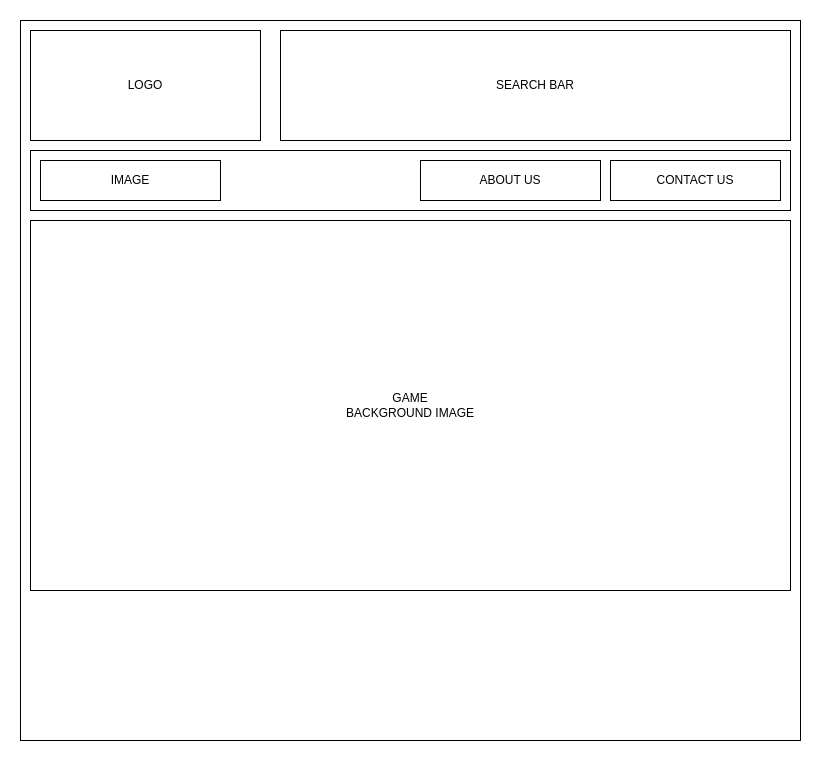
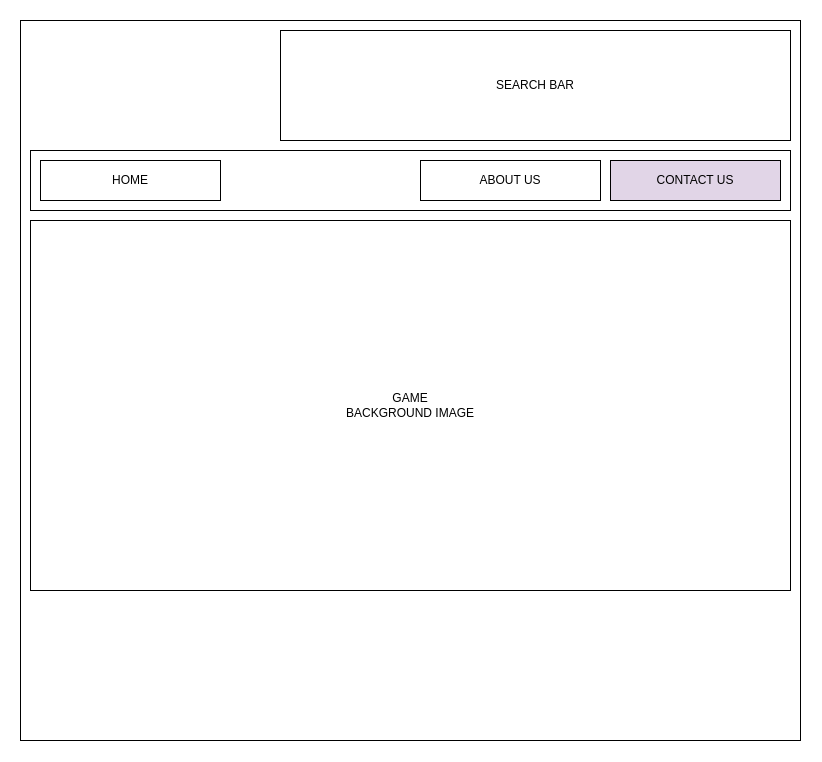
(146, 86) -> none
(131, 181) -> (131, 181)
(696, 181) -> (696, 181)
